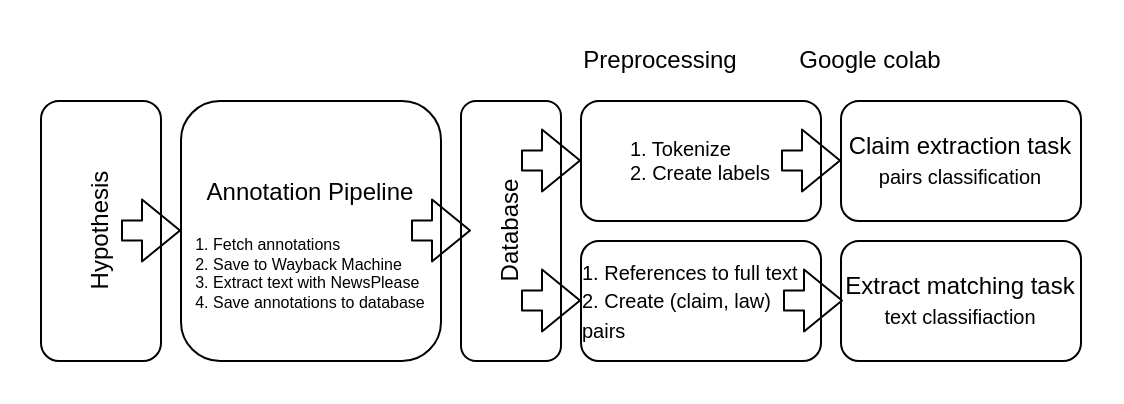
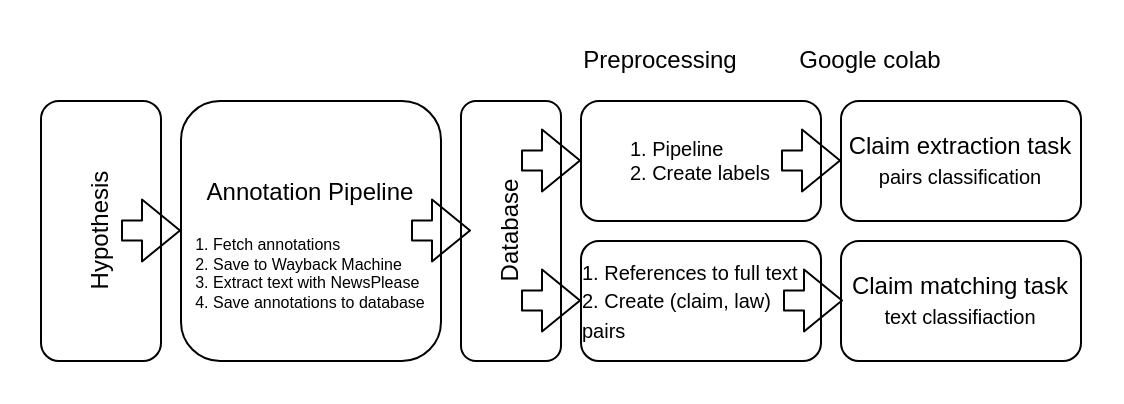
(701, 161) -> (701, 161)
(961, 301) -> (961, 301)
